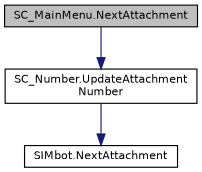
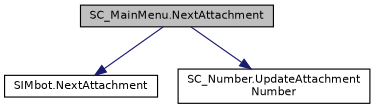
(101, 119) -> (134, 48)
